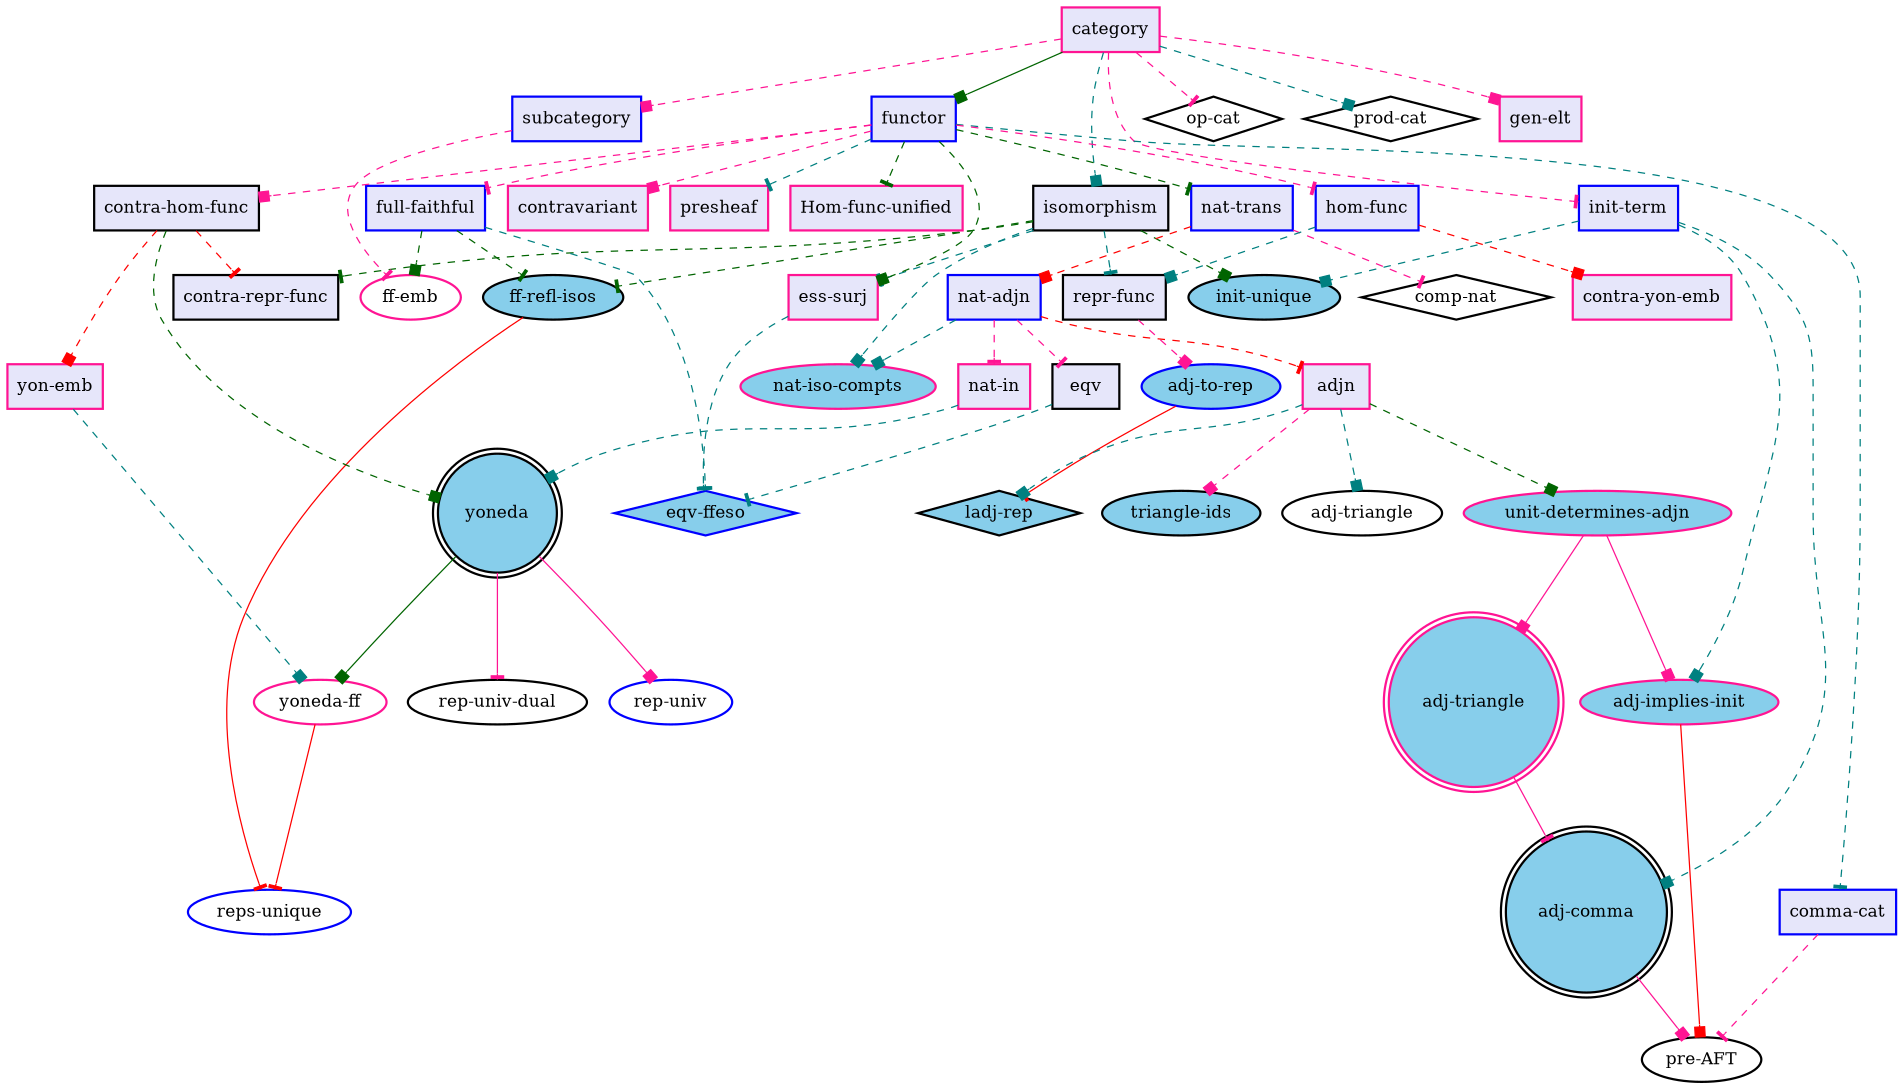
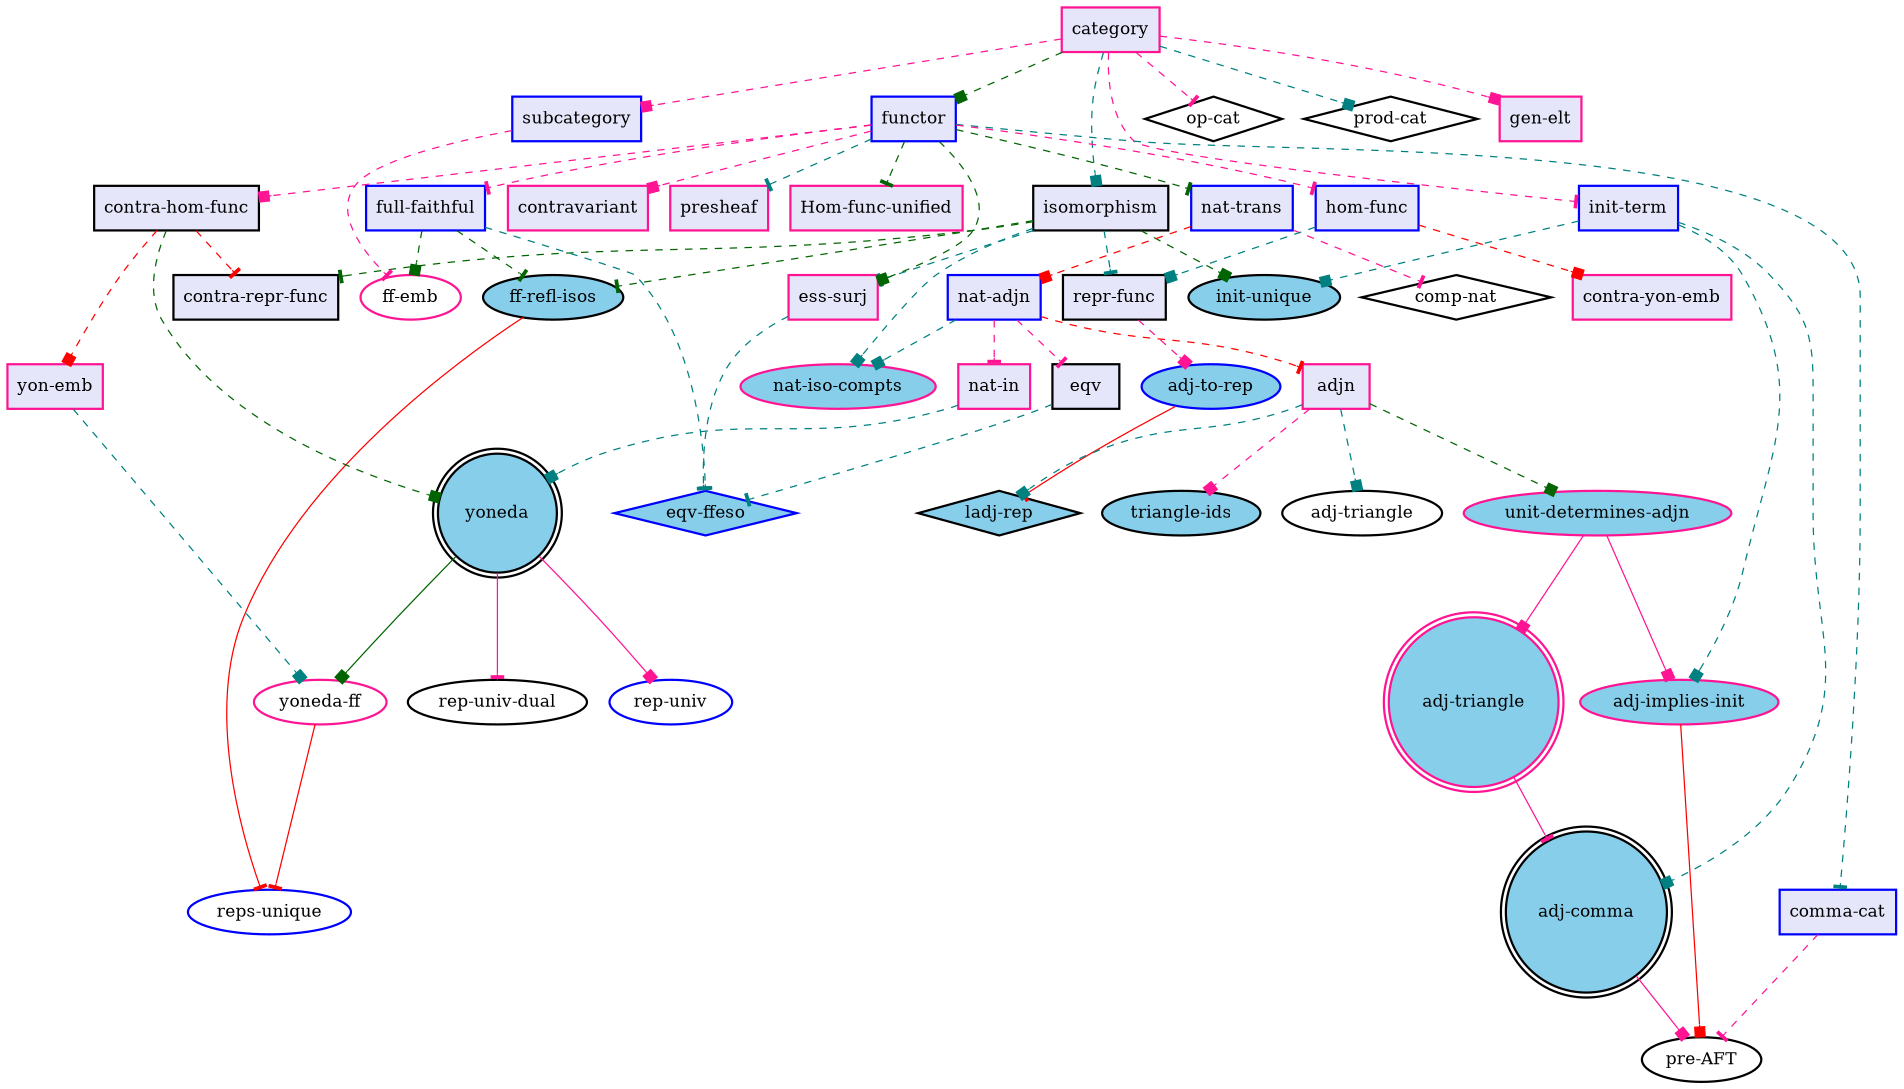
(1015, 73) -> (1015, 73)
